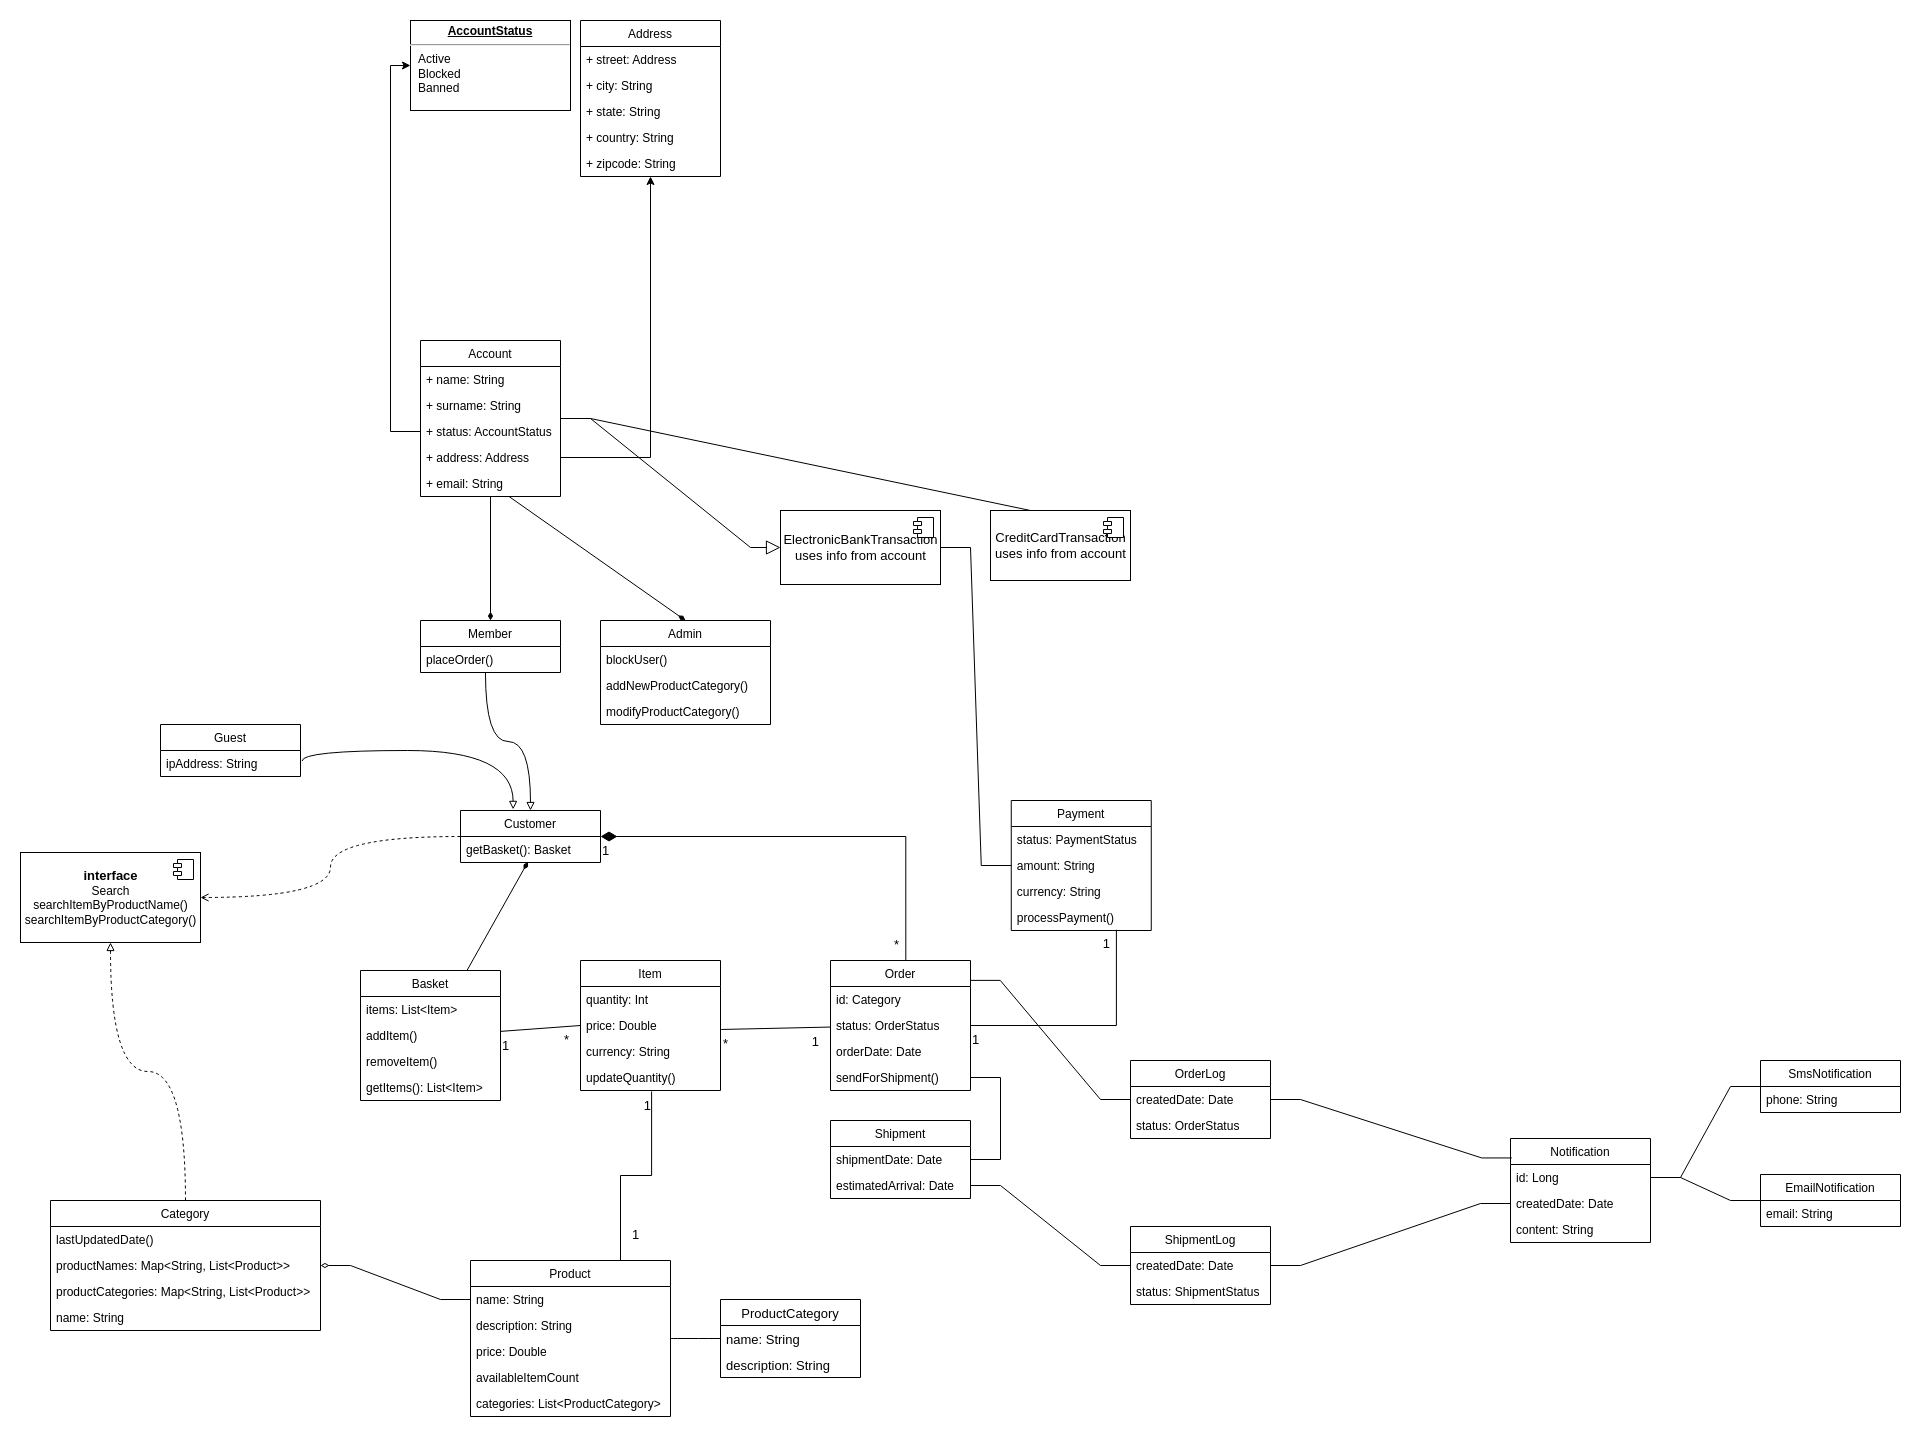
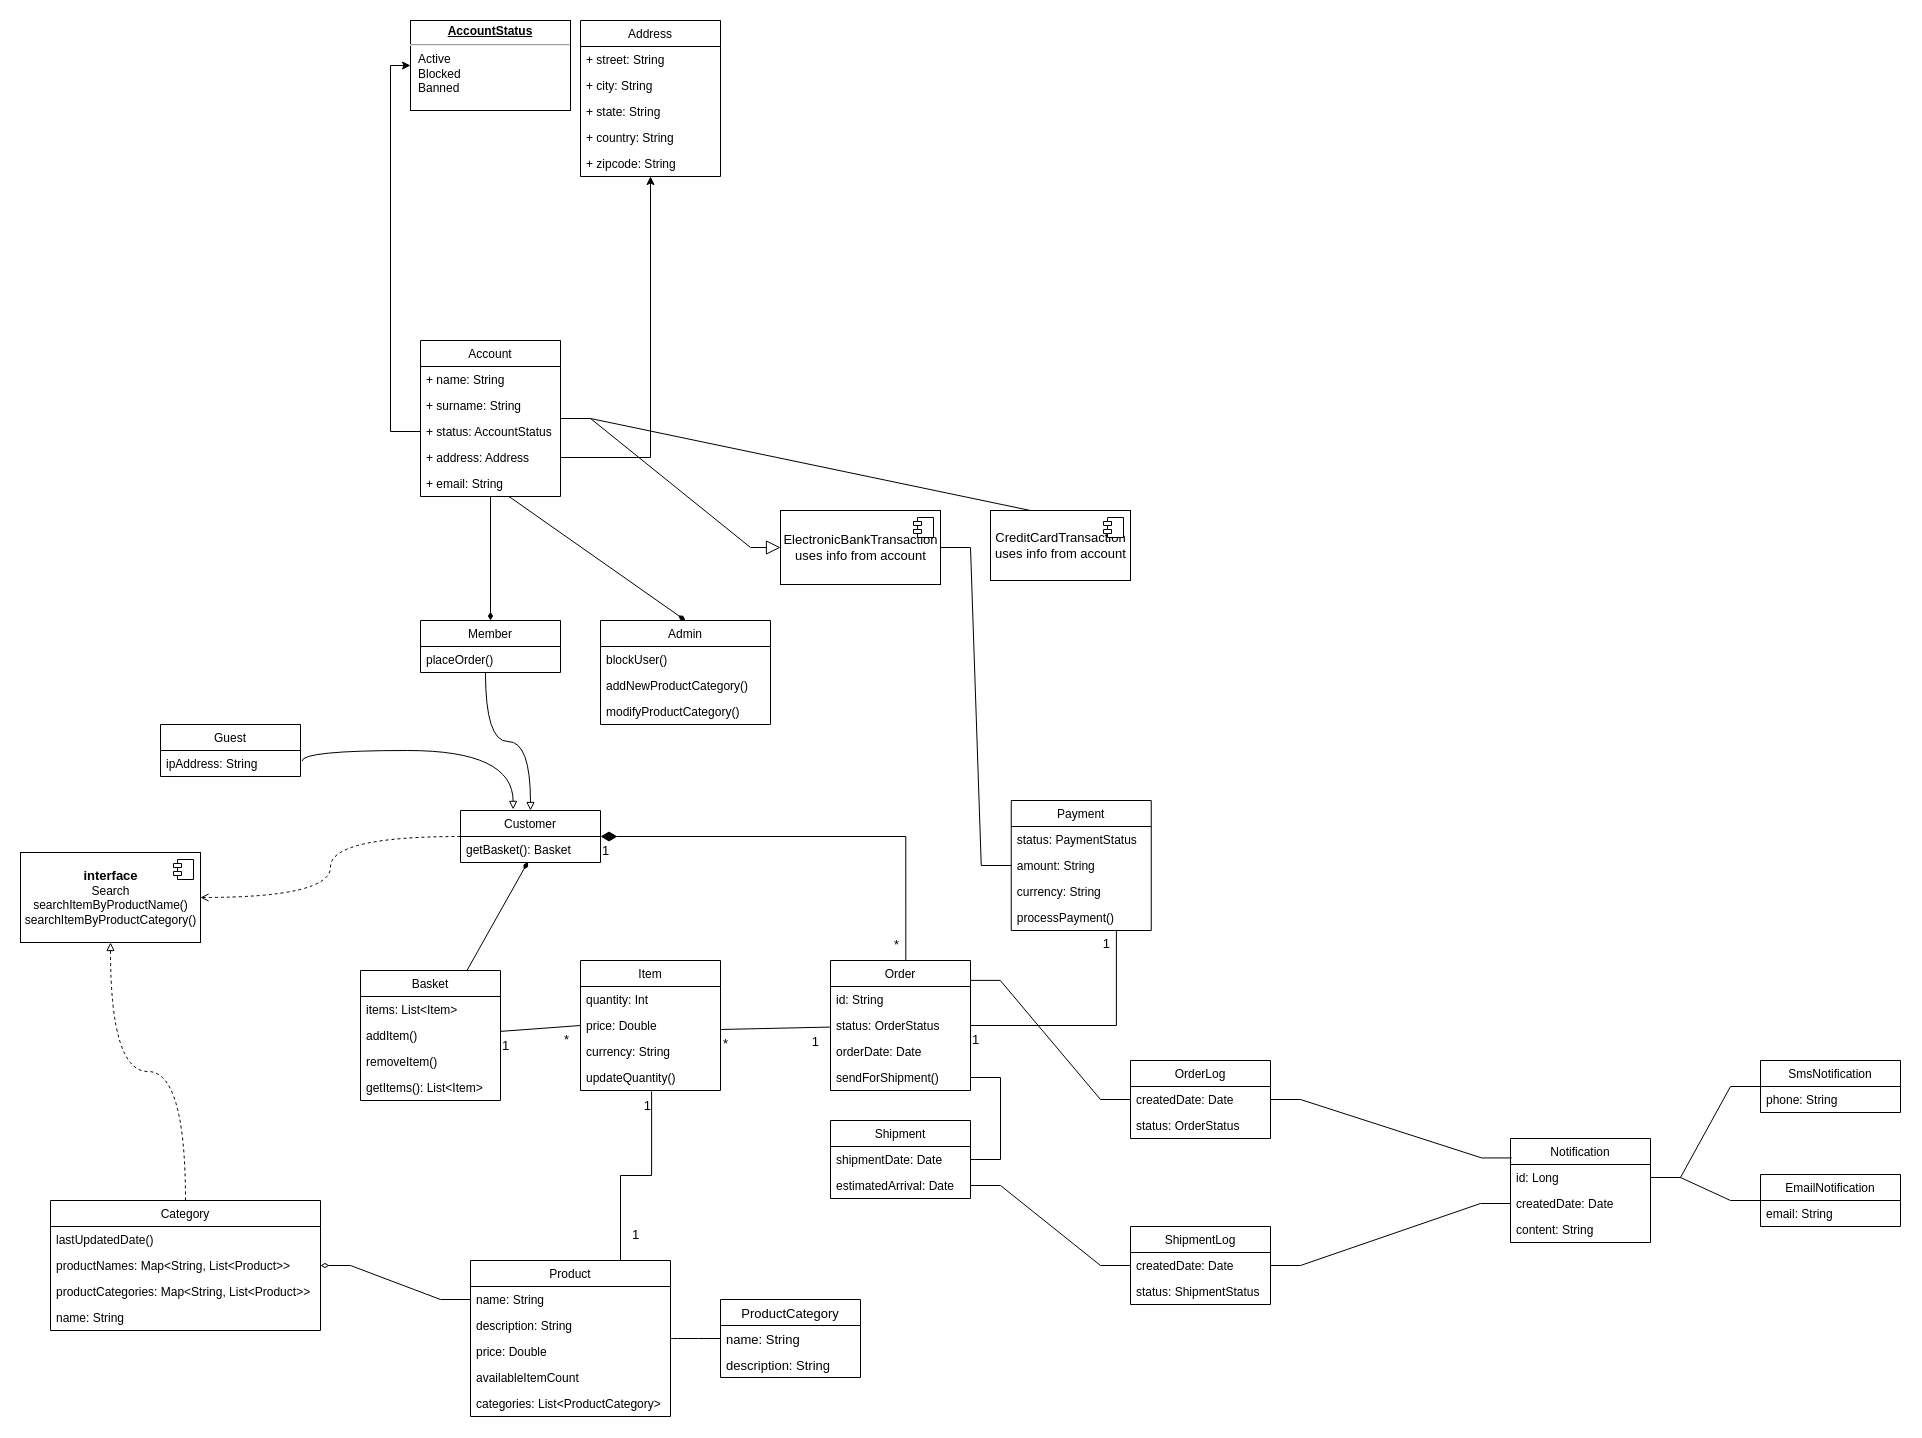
(638, 60) -> (634, 60)
(872, 1000) -> (863, 1000)
